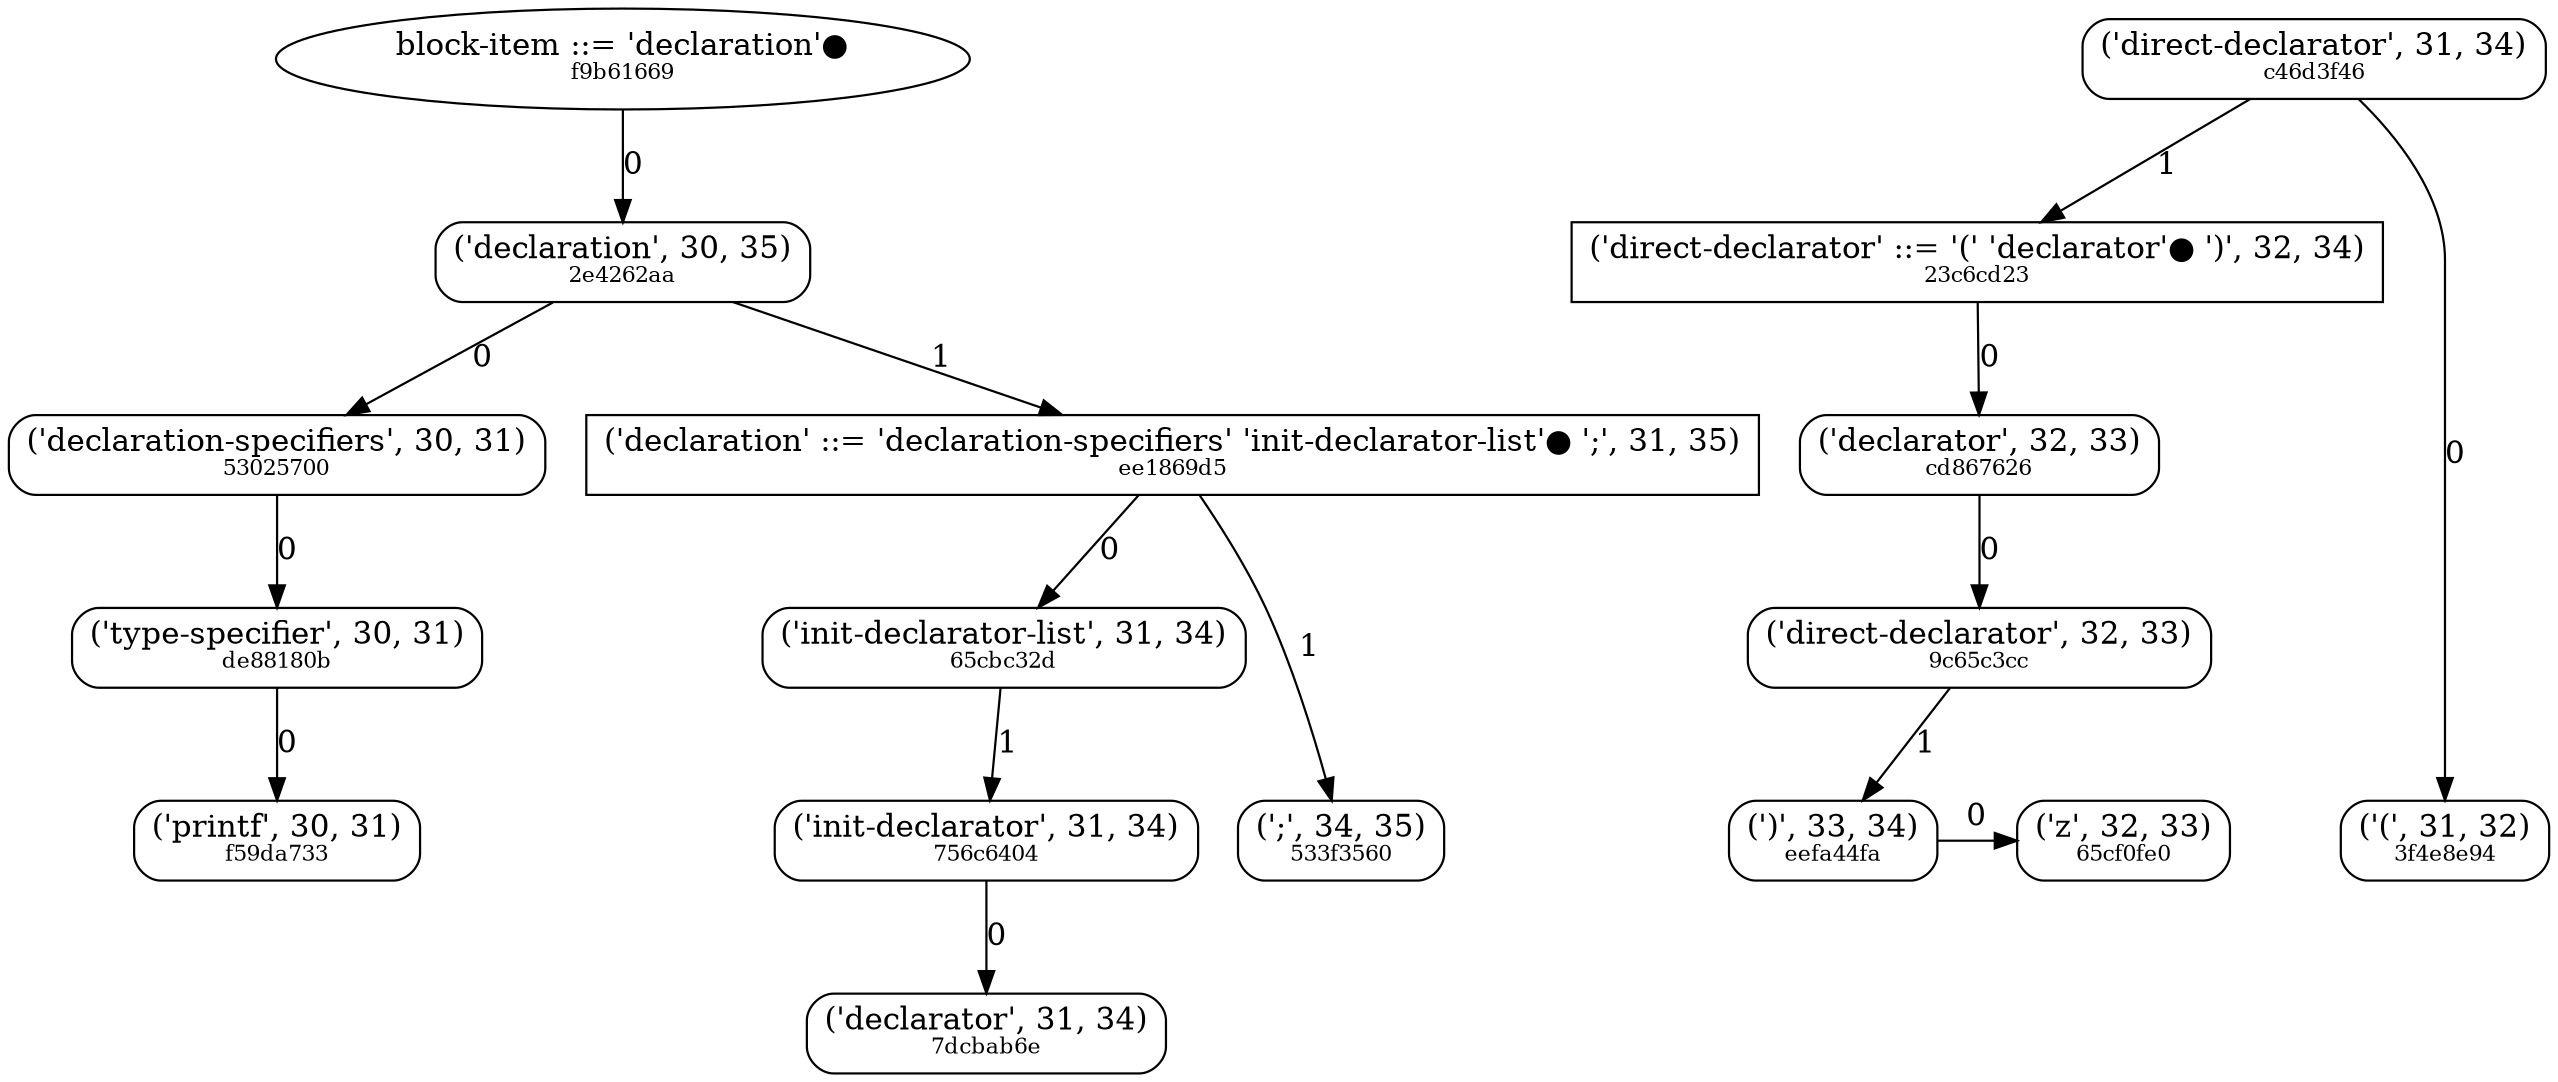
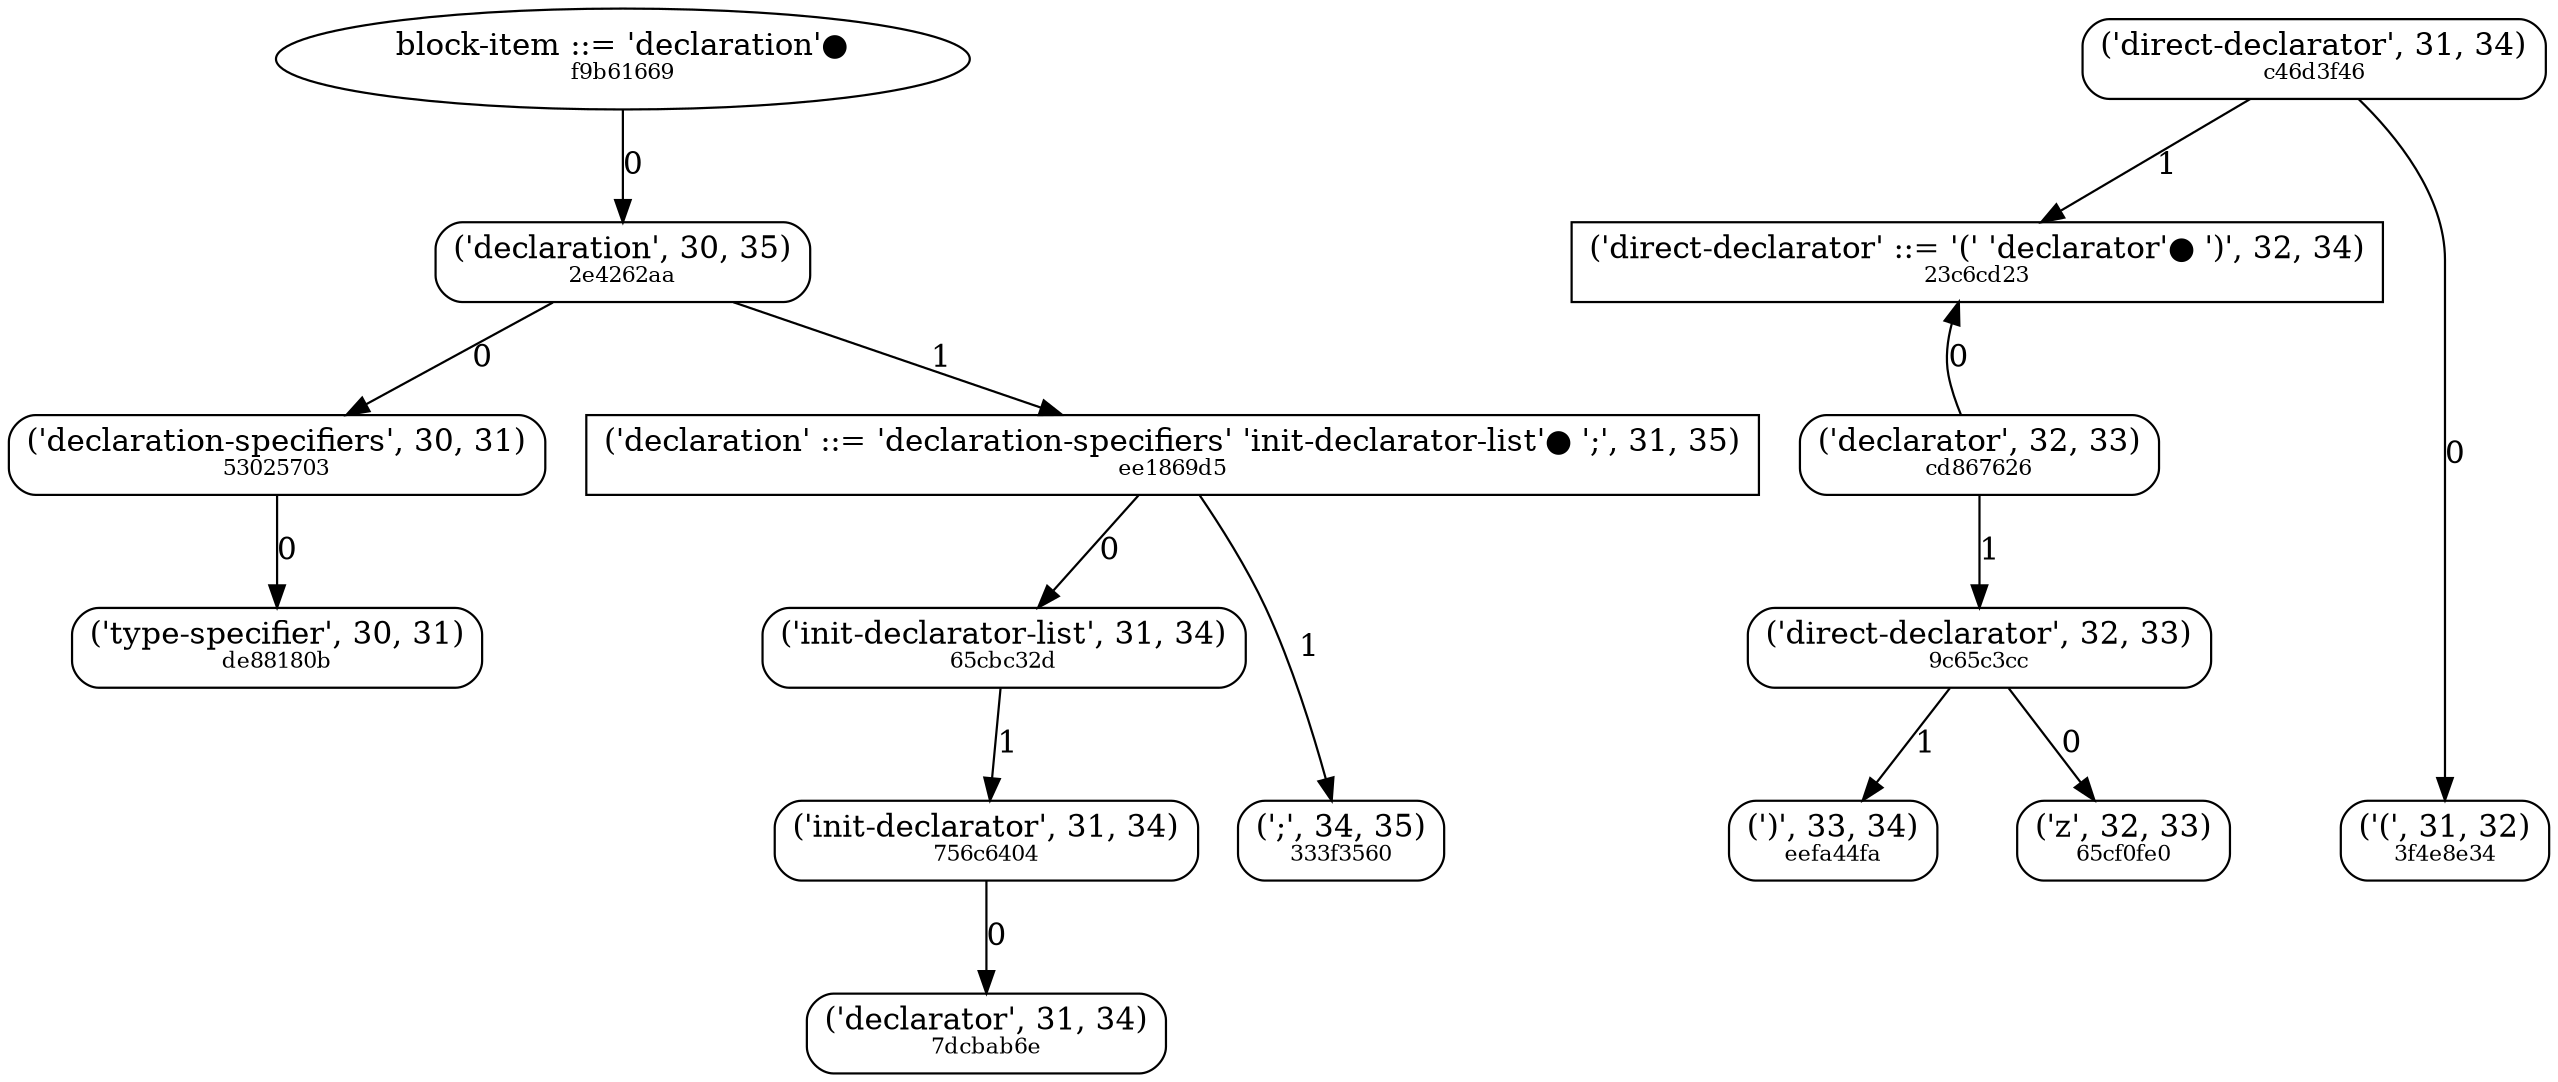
(1978, 347) -> (1948, 370)
(277, 468) -> (277, 468)
(1991, 551) -> (1991, 551)
(277, 841) -> none
(1966, 841) -> (2045, 735)
(1341, 854) -> (1341, 854)
(2445, 854) -> (2445, 854)
